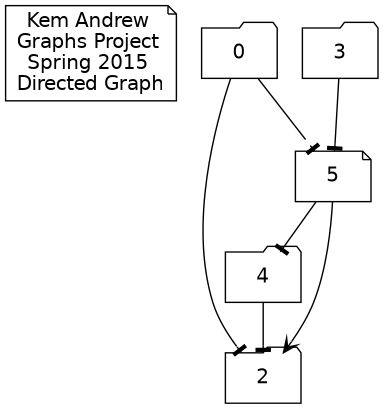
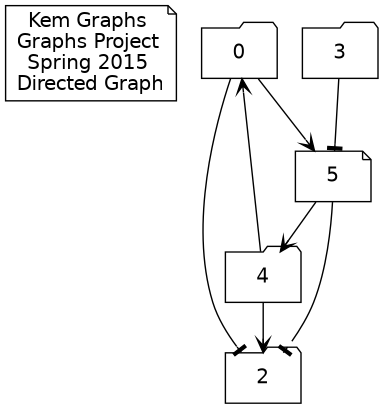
(91, 53) -> (91, 53)
(282, 109) -> (282, 109)
none -> (252, 172)
(300, 224) -> (300, 224)
(322, 275) -> (322, 275)
(263, 324) -> (263, 324)
